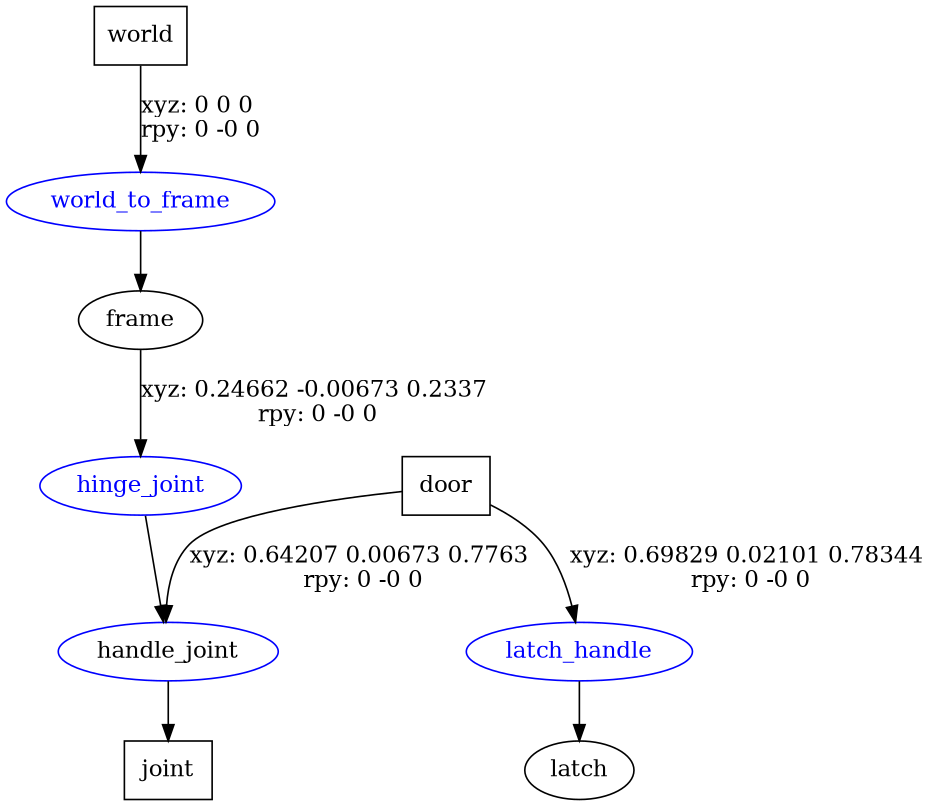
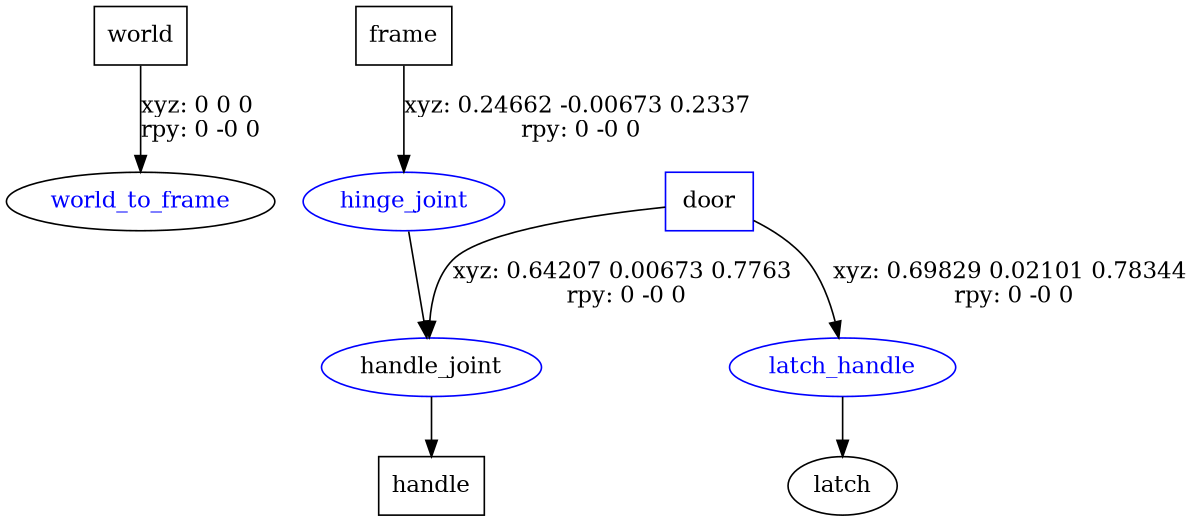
(141, 202) -> (141, 202)
(141, 253) -> none
(141, 320) -> (404, 36)
(446, 486) -> (709, 202)
(168, 770) -> (432, 486)
